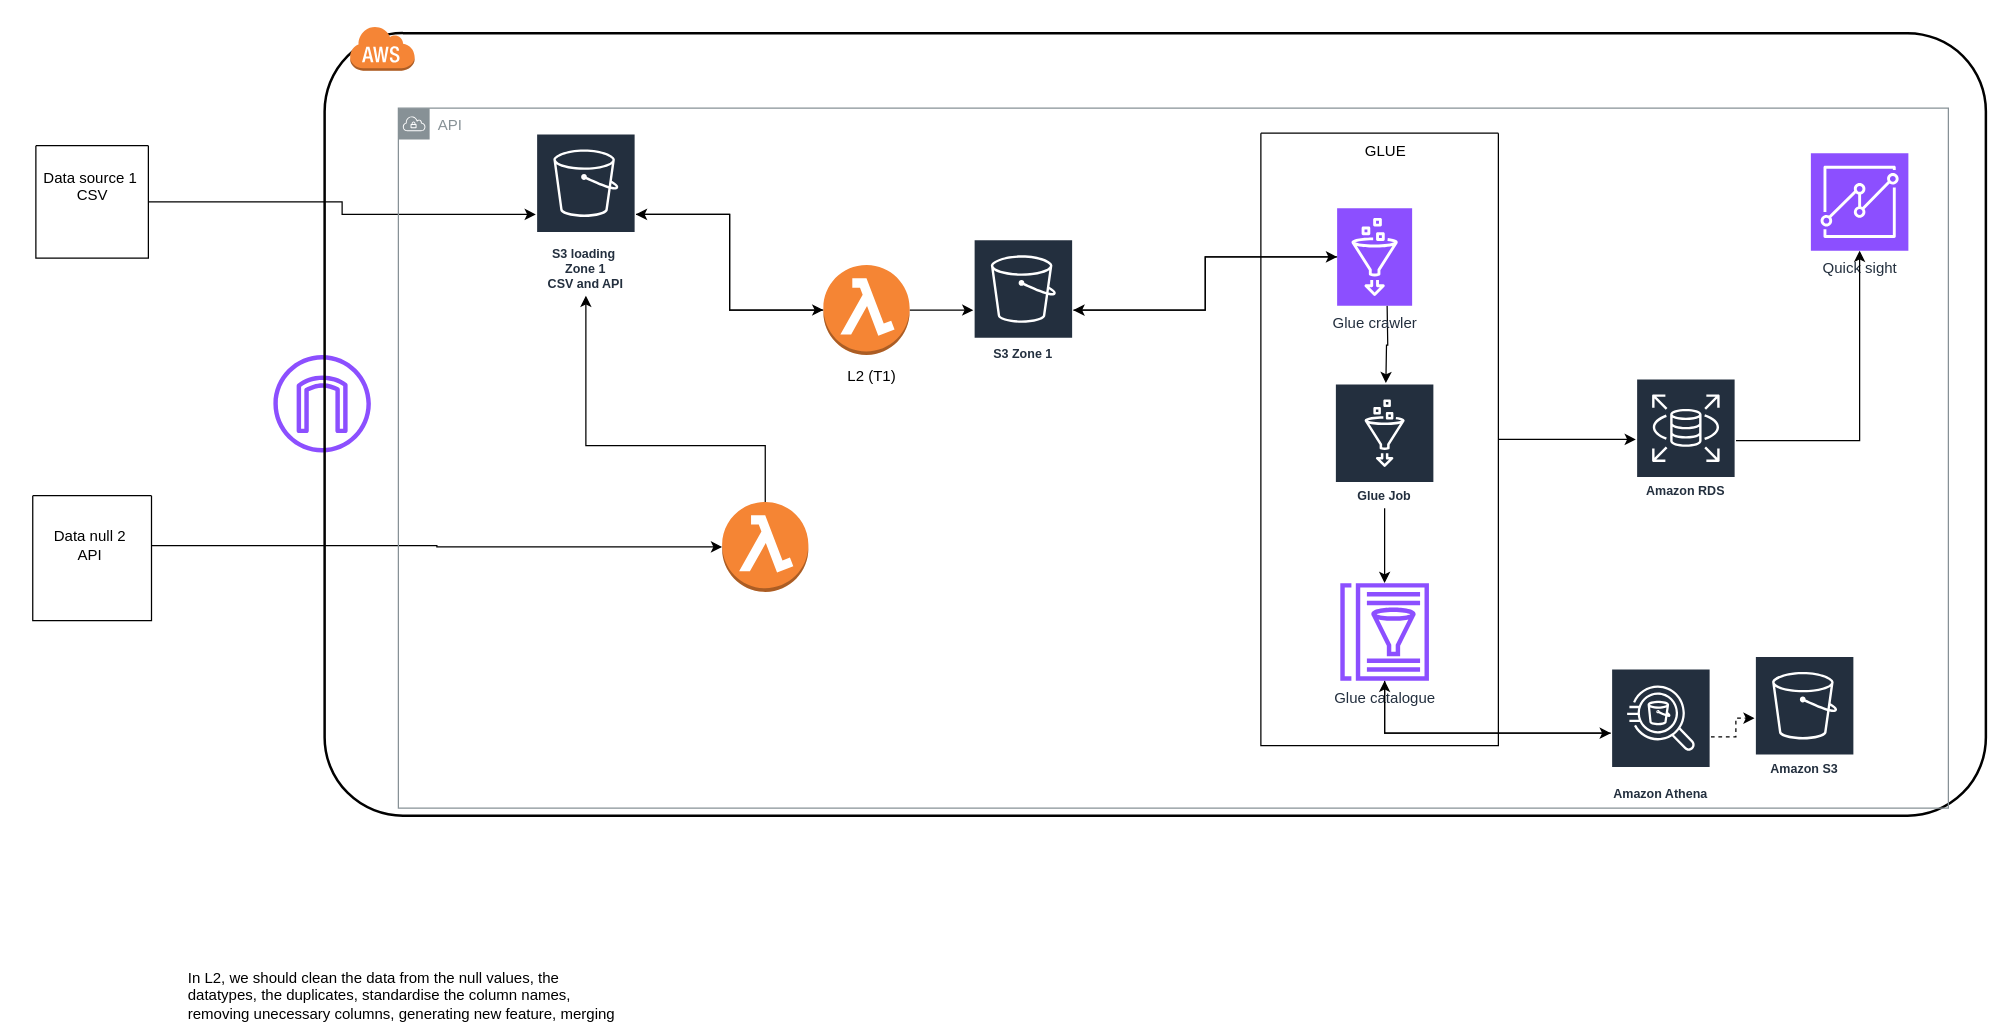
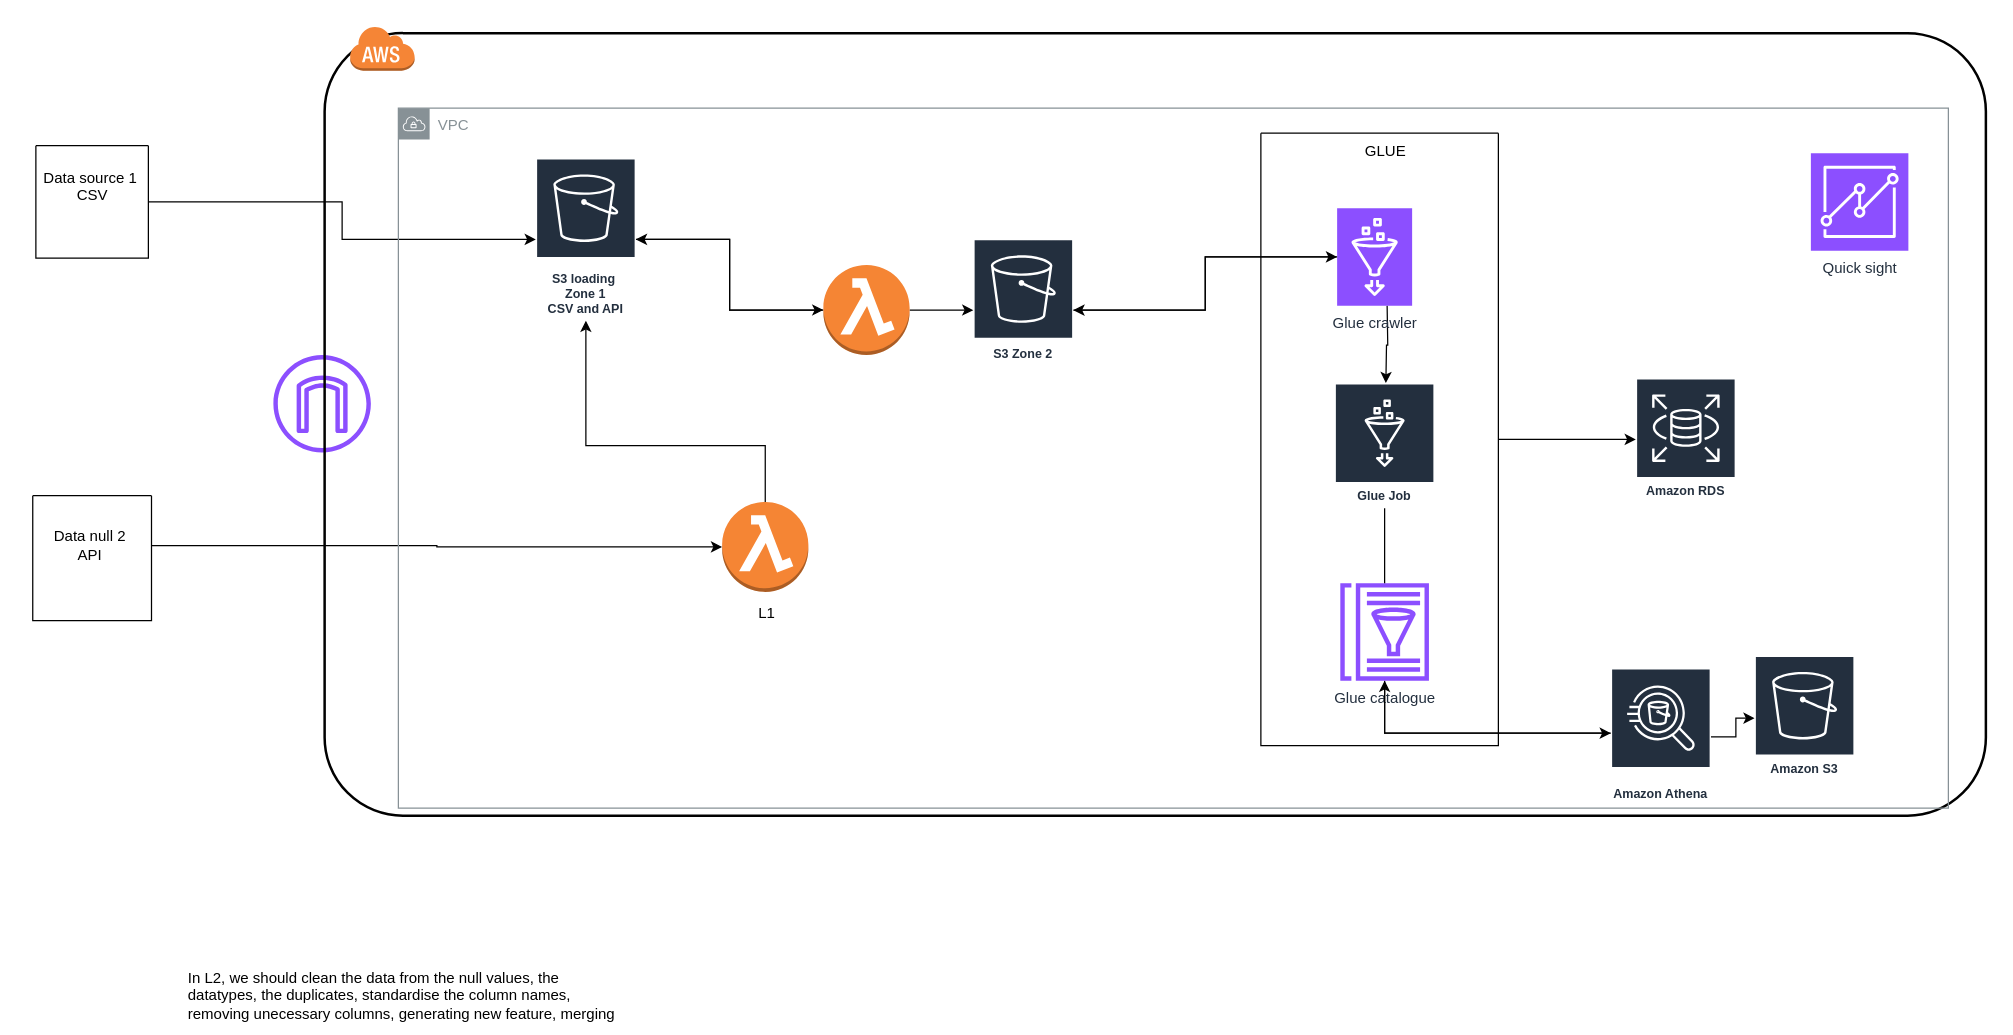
(451, 126) -> (451, 126)
(586, 214) -> (586, 239)
(1023, 368) -> (1023, 368)
(872, 377) -> none
(1859, 412) -> none
(1384, 573) -> (1384, 576)
none -> (767, 613)
(1736, 735) -> (1736, 735)
